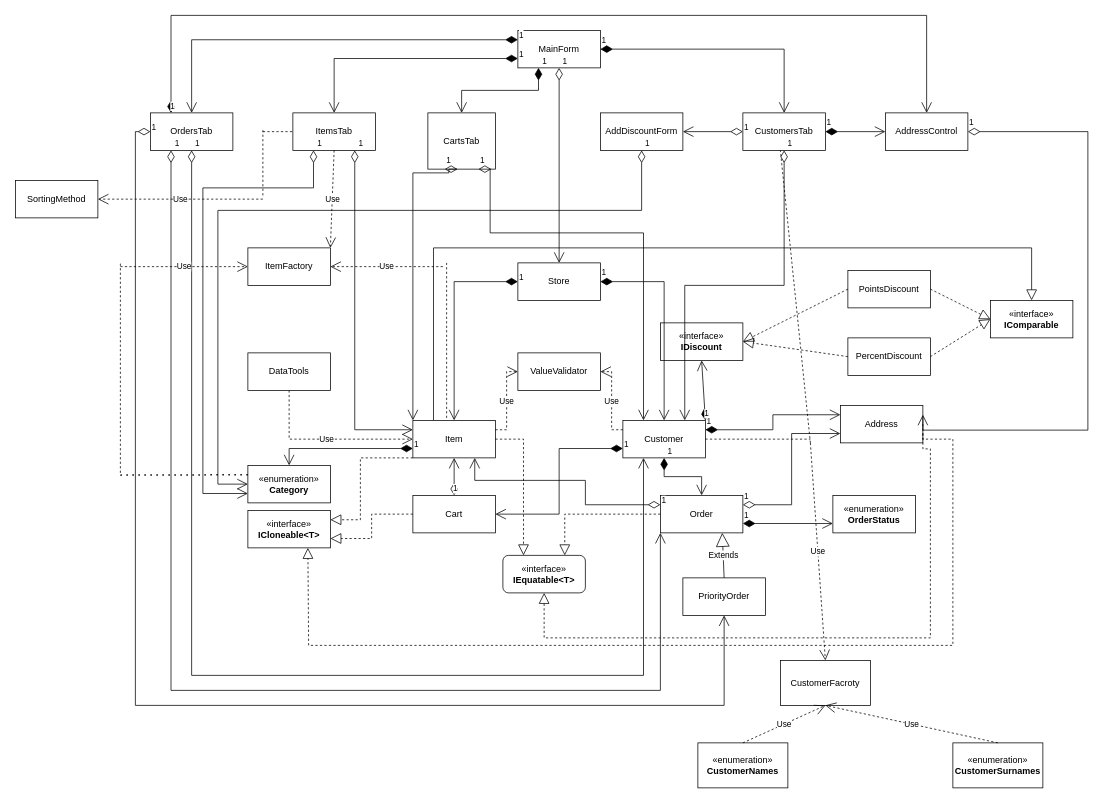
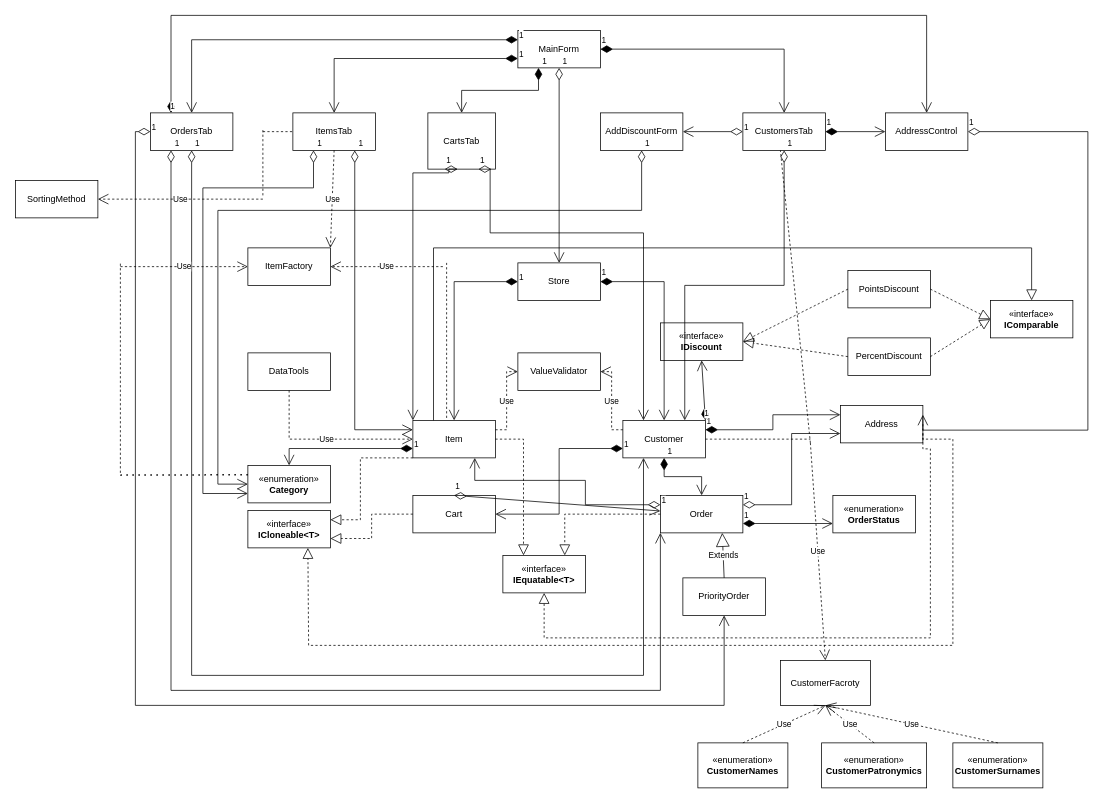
(454, 472) -> (562, 504)
(544, 574) -> (544, 574)
none -> (851, 725)
none -> (874, 765)
